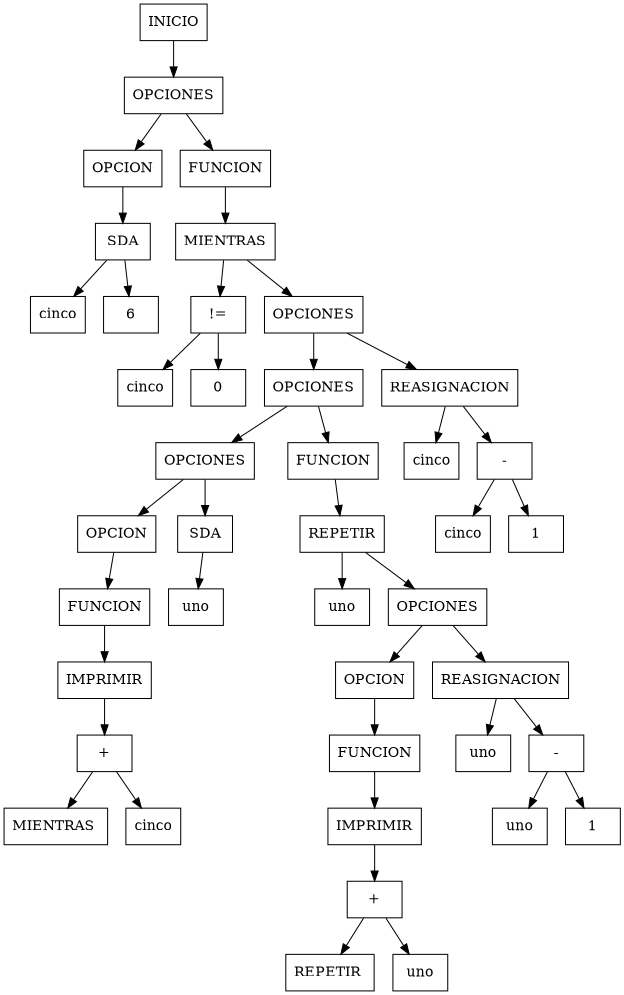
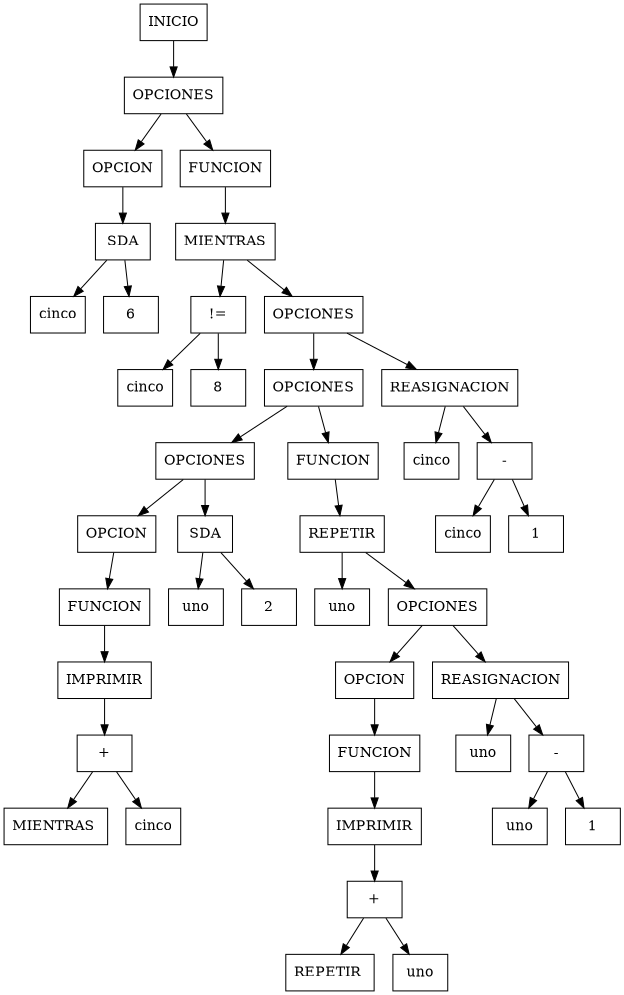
(218, 388) -> (218, 388)
none -> (269, 607)
